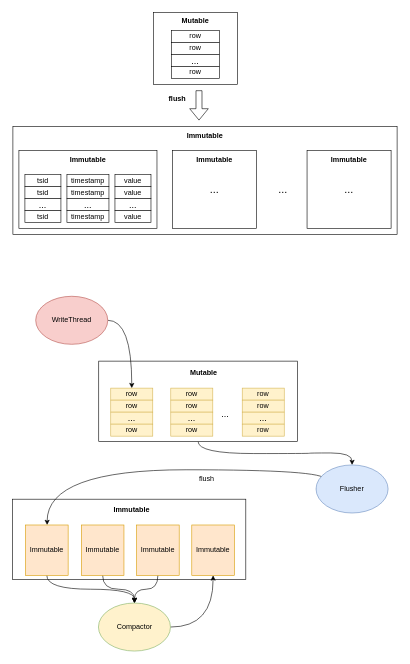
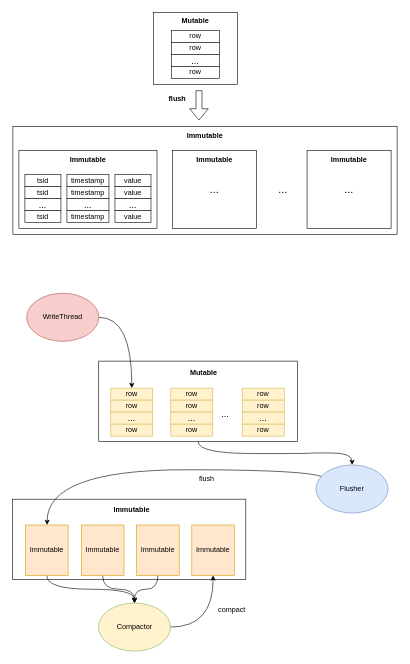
(72, 320) -> (63, 317)
none -> (232, 609)
